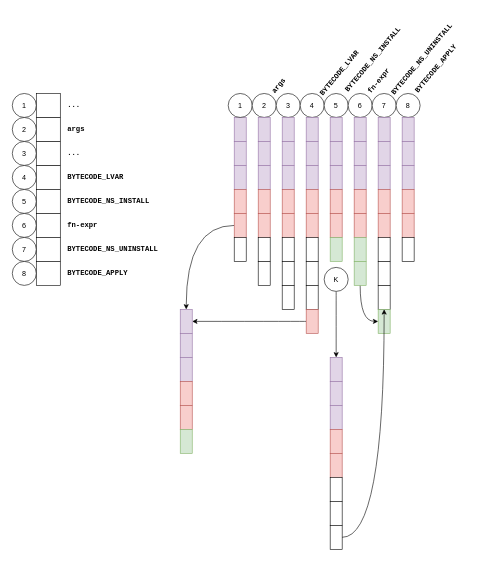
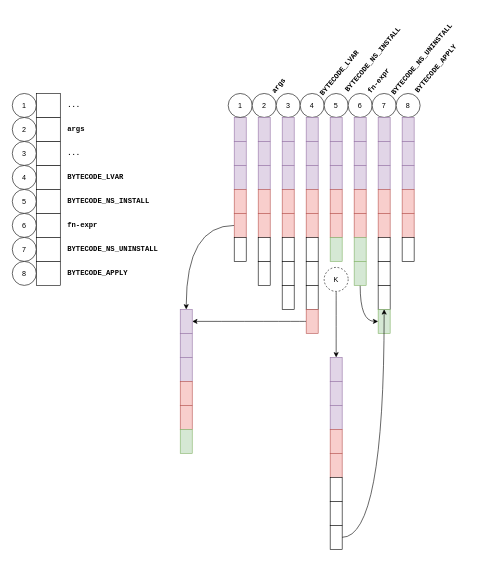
(336, 279) -> (336, 279)
